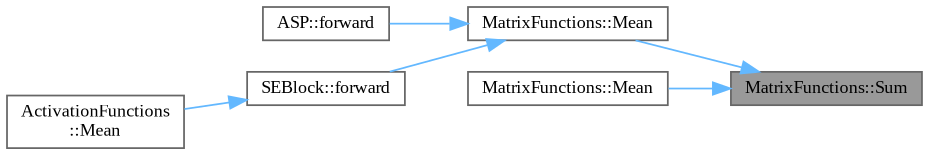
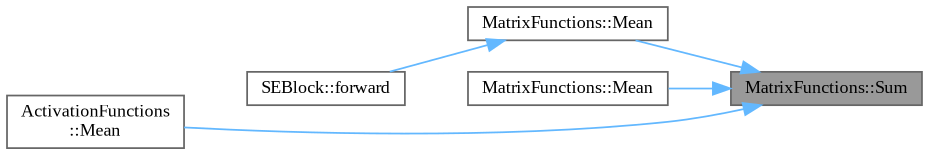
(326, 24) -> none
(207, 106) -> (465, 133)
